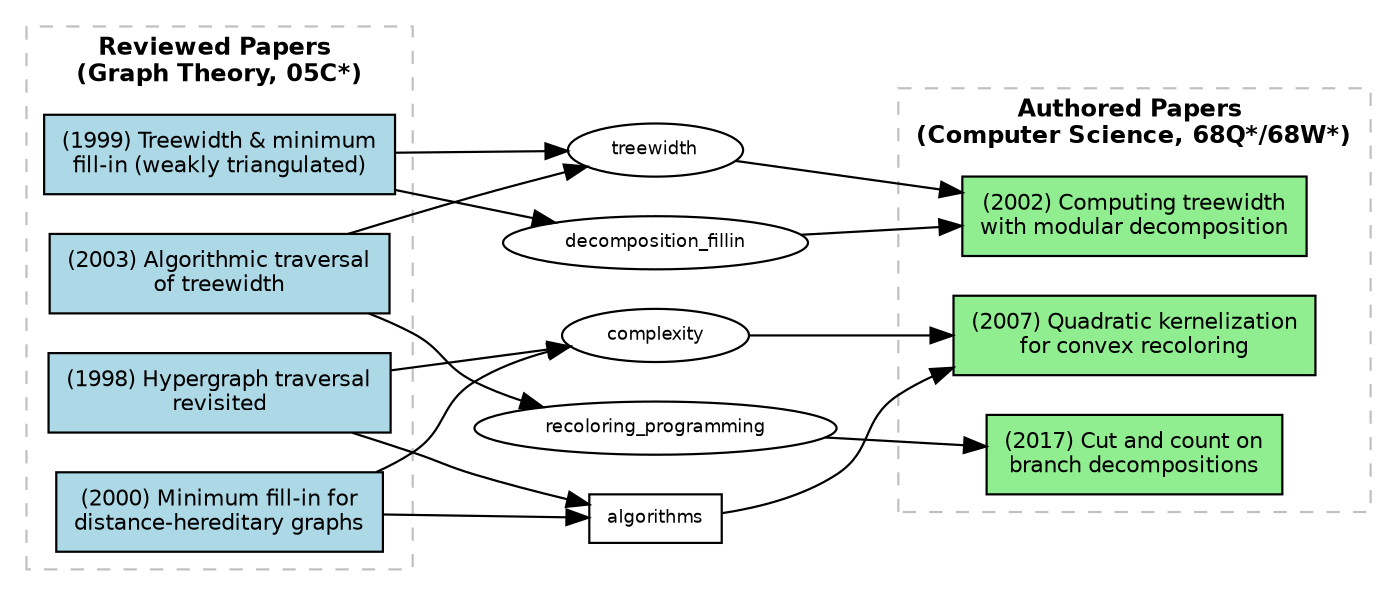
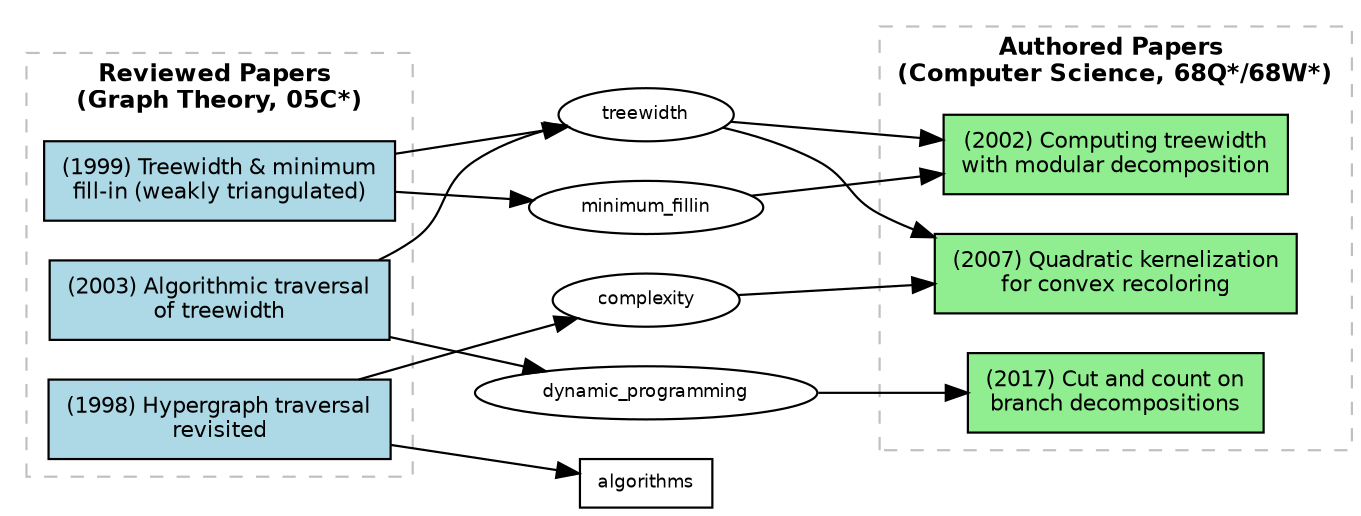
(656, 243) -> (646, 207)
(656, 428) -> (646, 393)
(844, 468) -> (826, 166)
(220, 512) -> none
